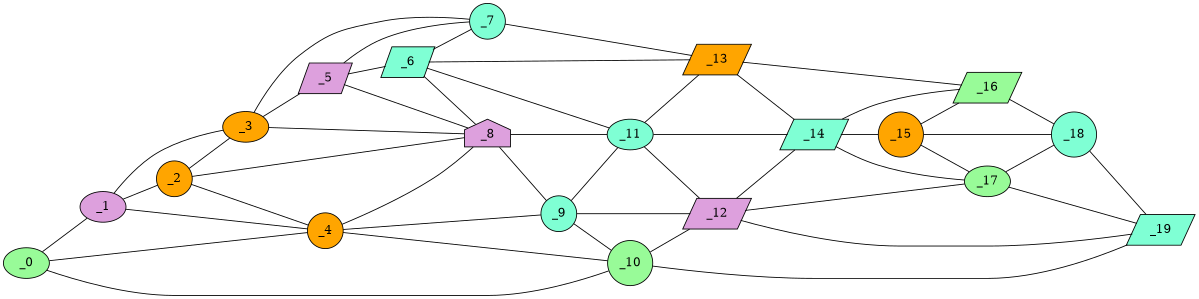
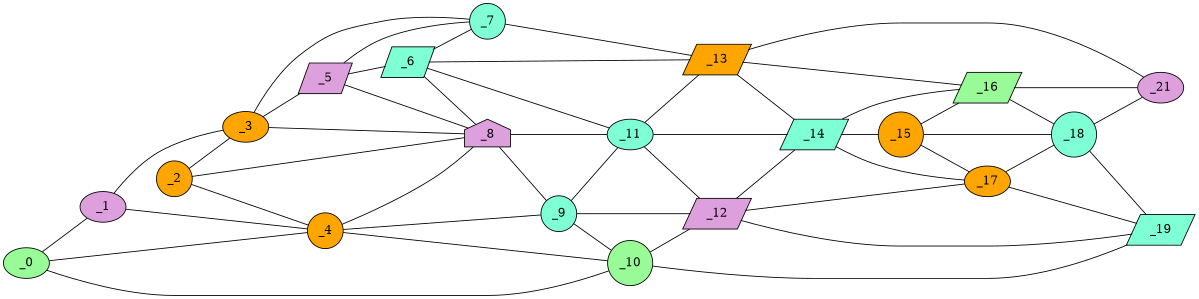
none -> (1161, 88)
(987, 181) -> (987, 181)
(141, 192) -> none
